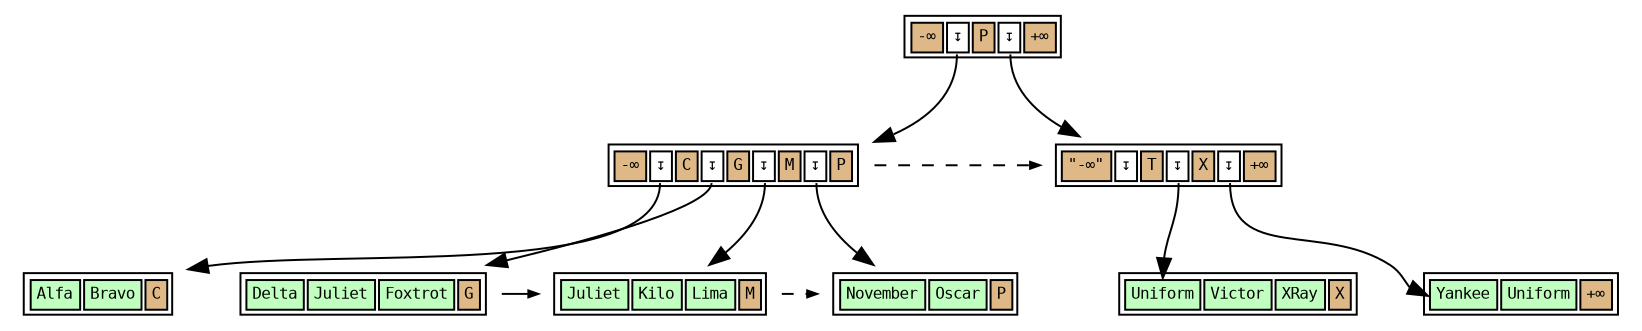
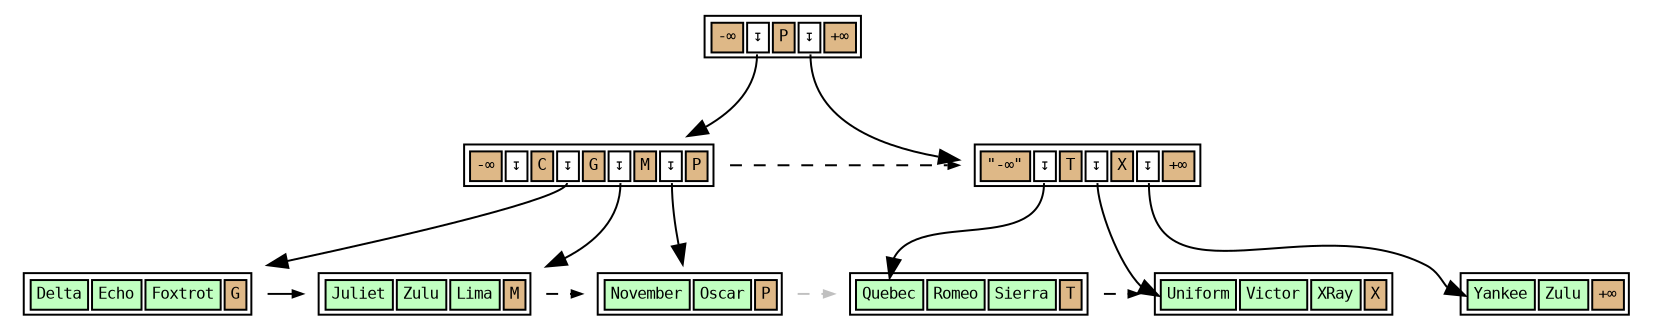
(98, 294) -> none
(341, 294) -> (117, 294)
(657, 294) -> (422, 294)
none -> (969, 294)
(1539, 294) -> (1564, 294)
